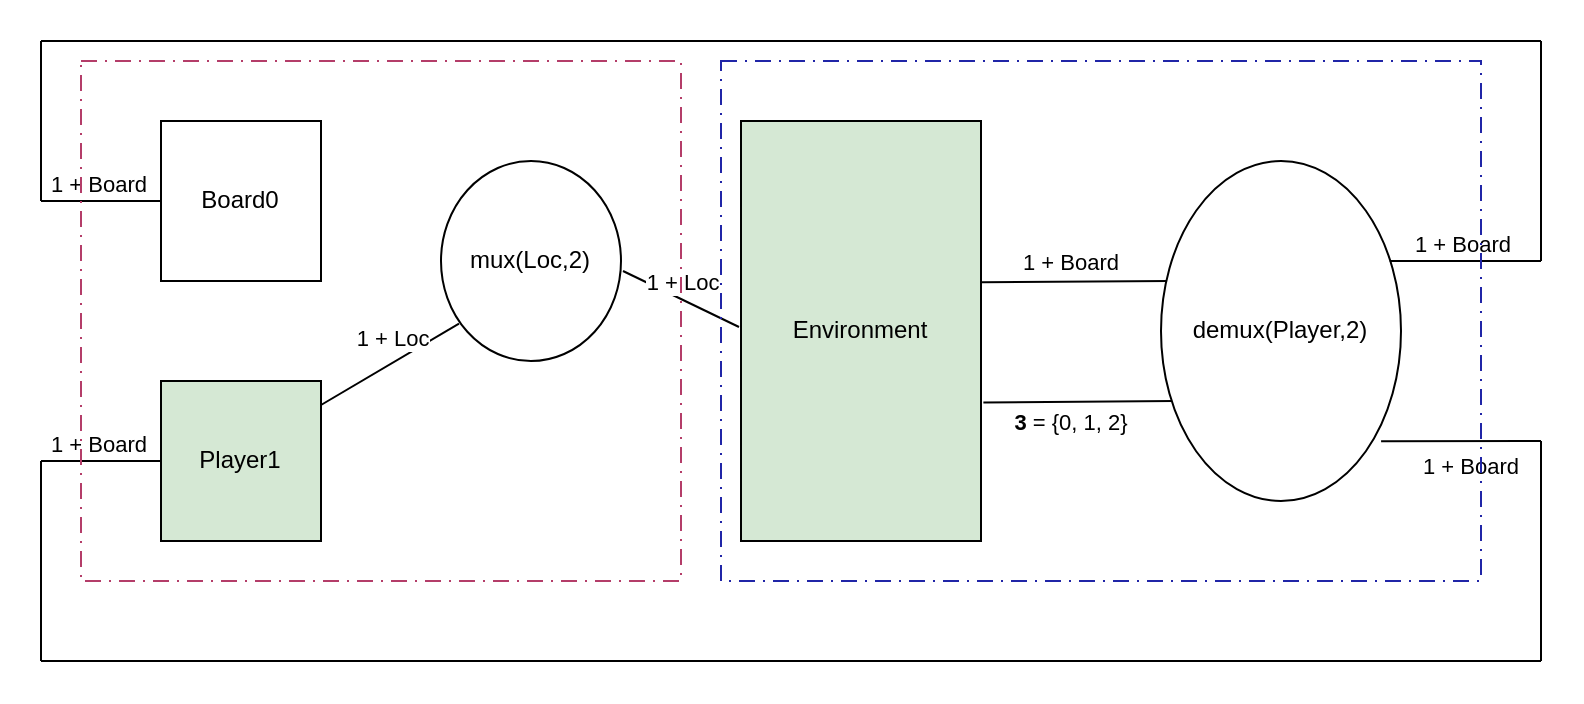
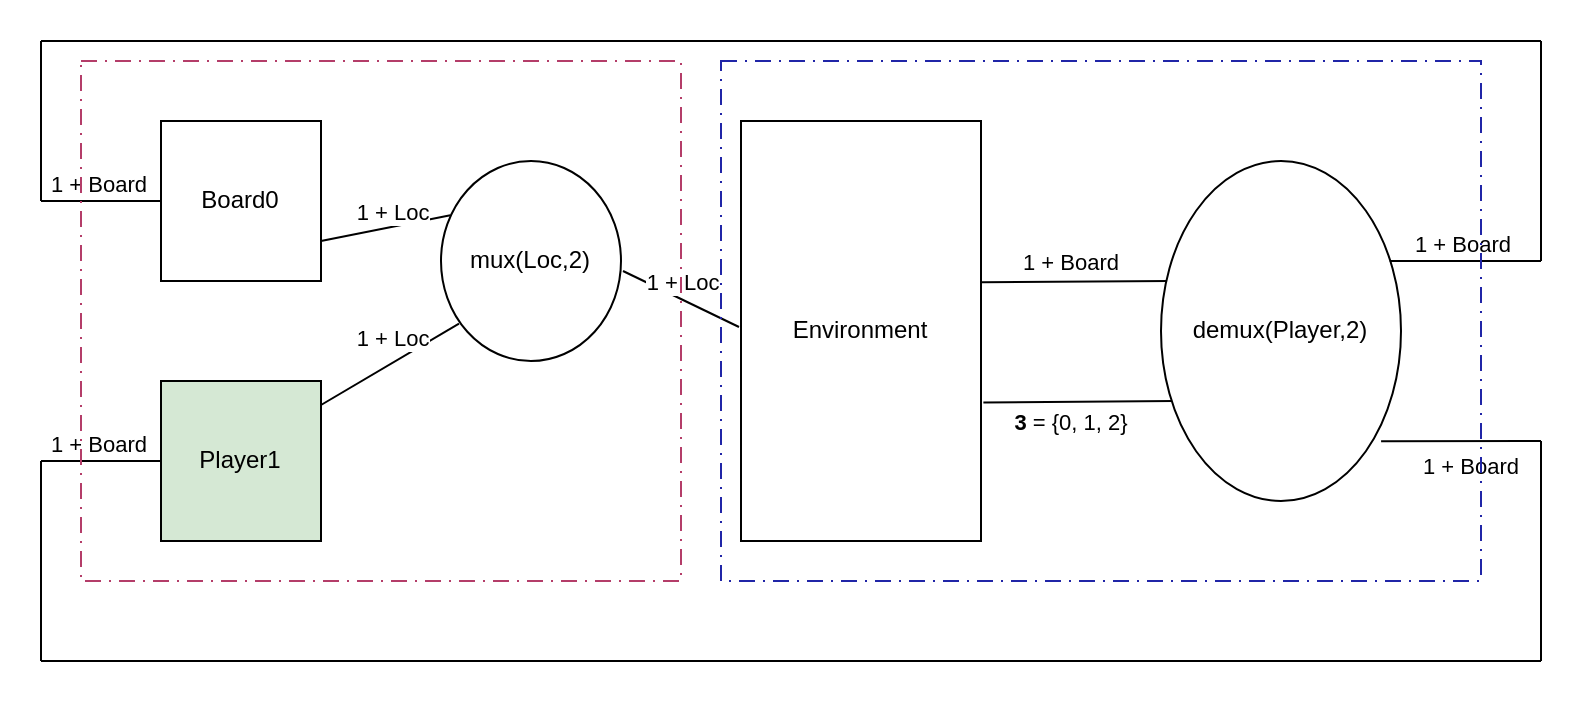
none -> (360, 233)
(861, 331) -> (861, 331)
